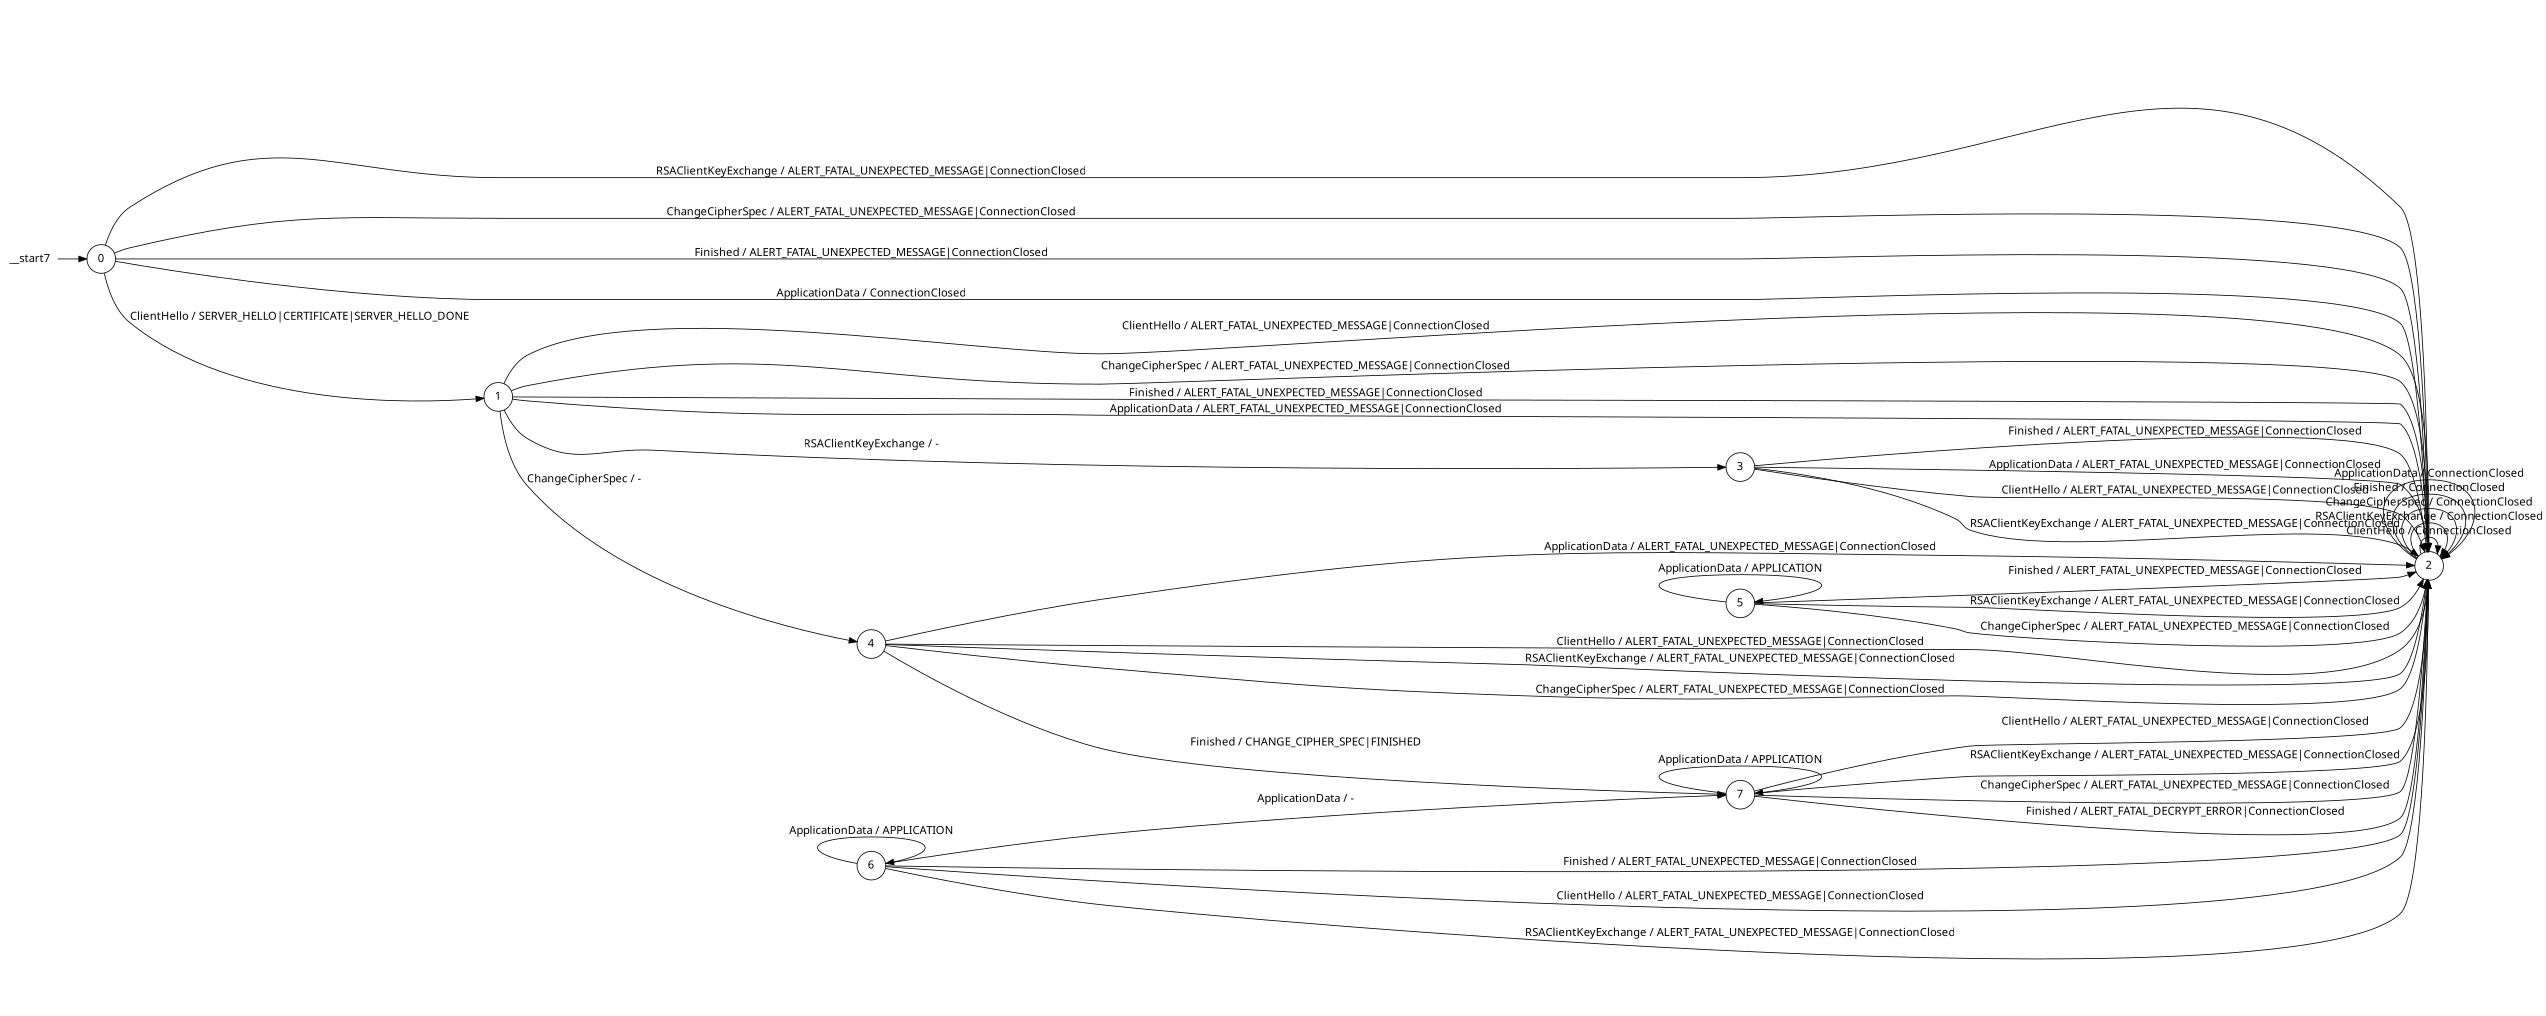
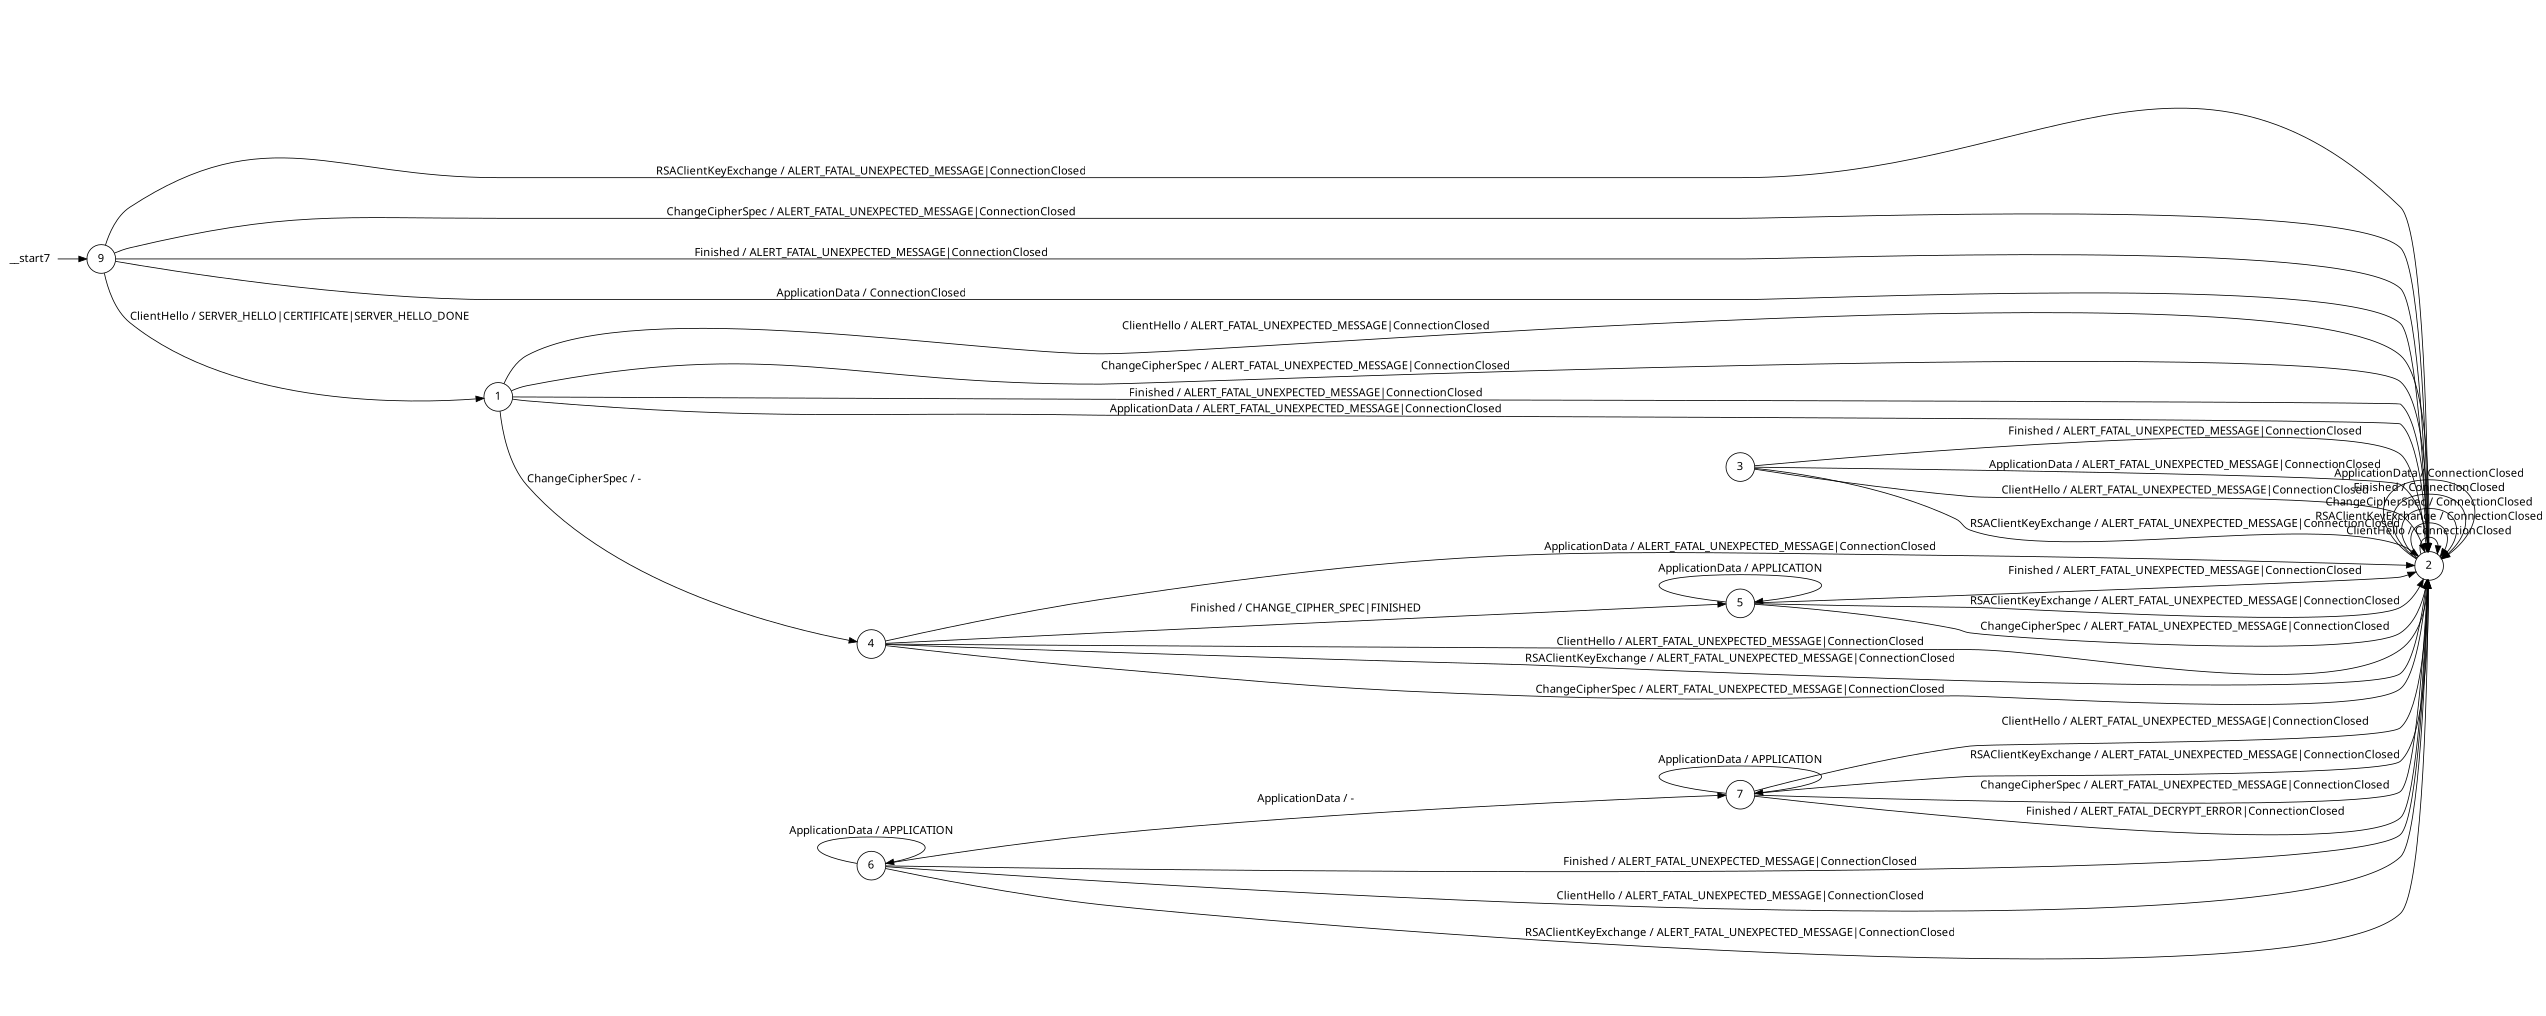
(101, 259) -> (101, 259)
(1102, 465) -> none
(1290, 773) -> (1302, 623)
